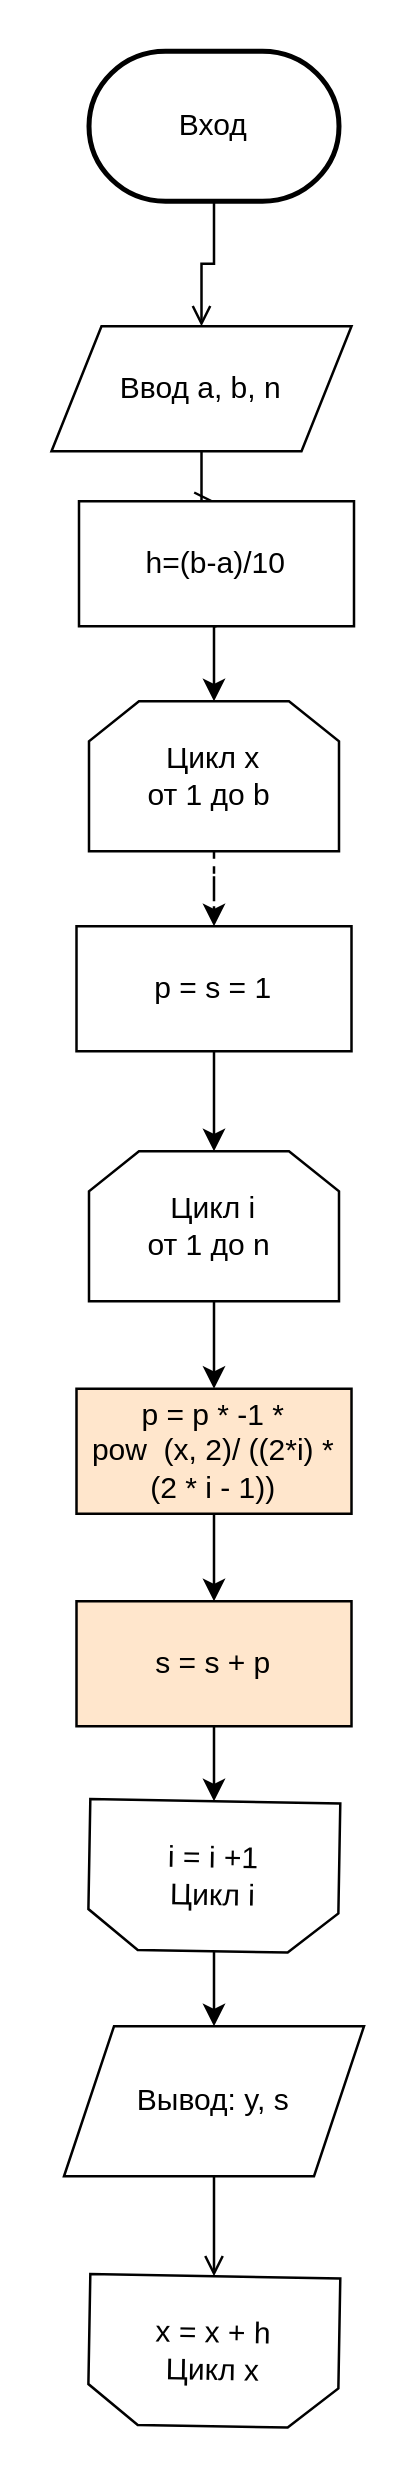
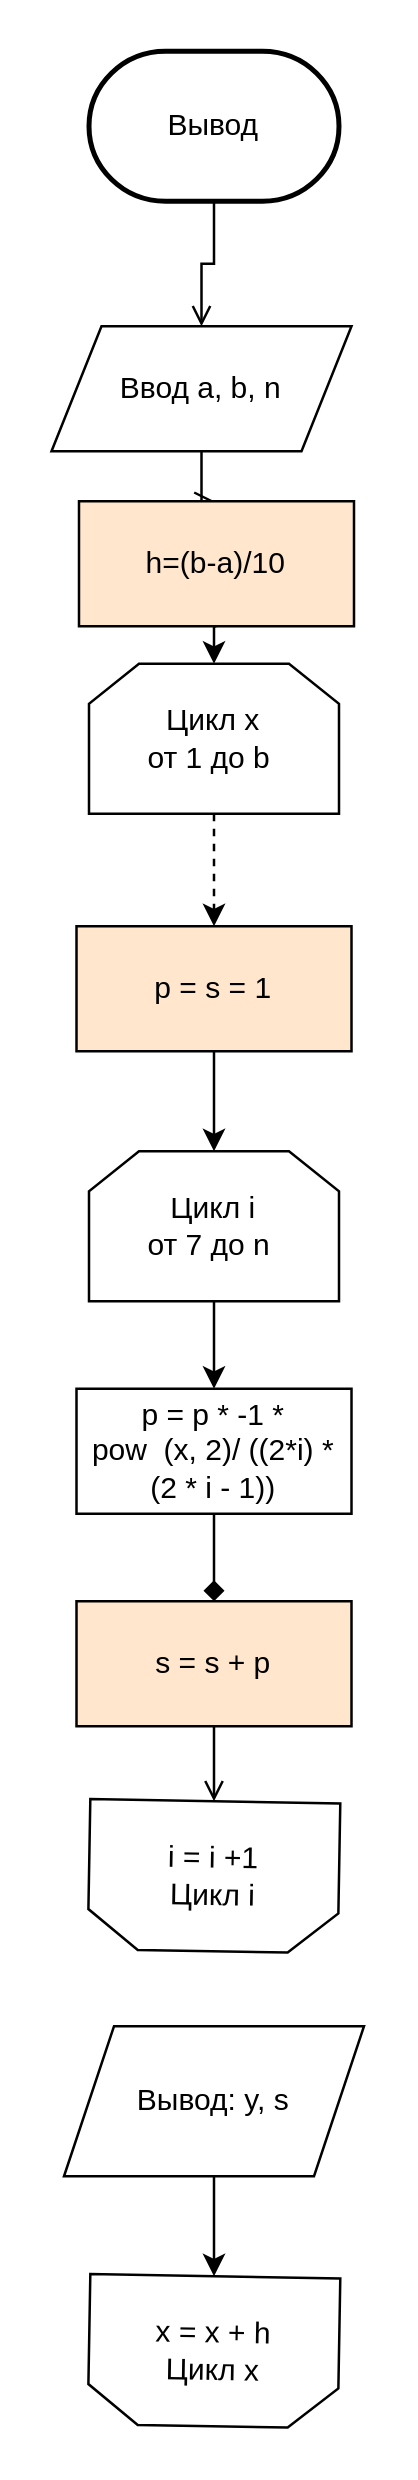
(214, 126) -> (214, 126)
(216, 564) -> (216, 564)
(214, 776) -> (214, 739)
(214, 989) -> (214, 989)
(214, 1226) -> (214, 1226)
(214, 1451) -> (214, 1451)
(214, 1582) -> (214, 1581)
(214, 1783) -> (214, 1787)
(214, 1999) -> none
(214, 2262) -> (214, 2258)
